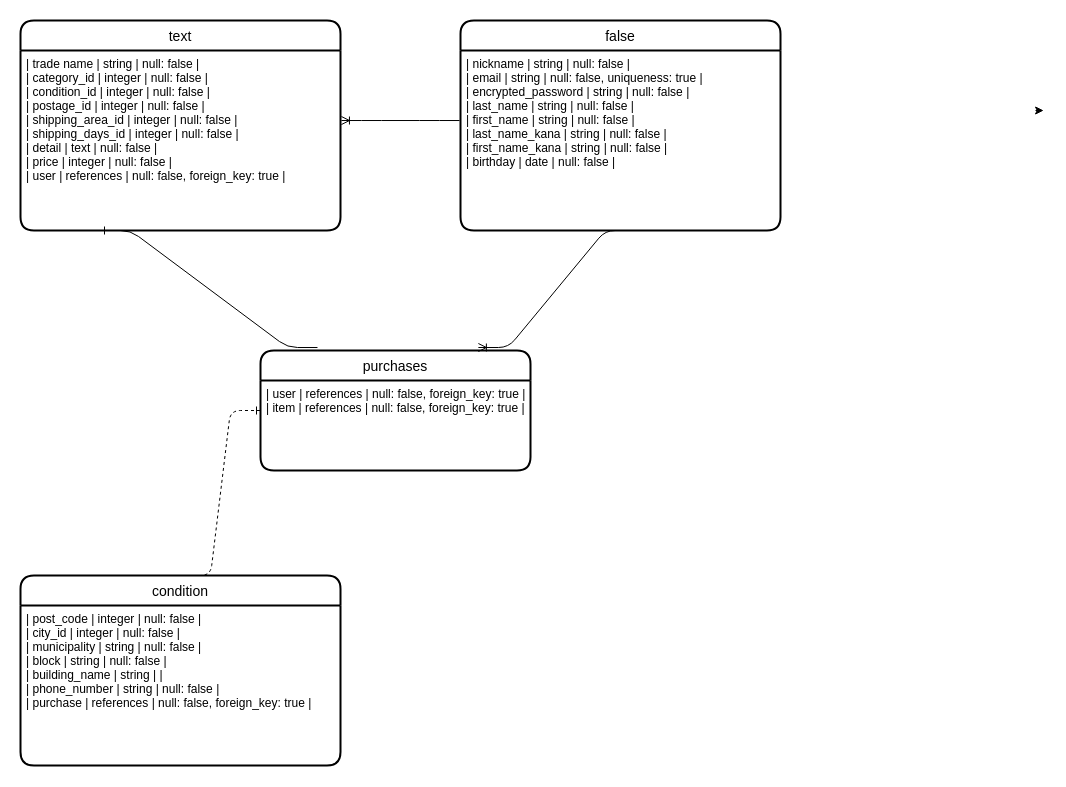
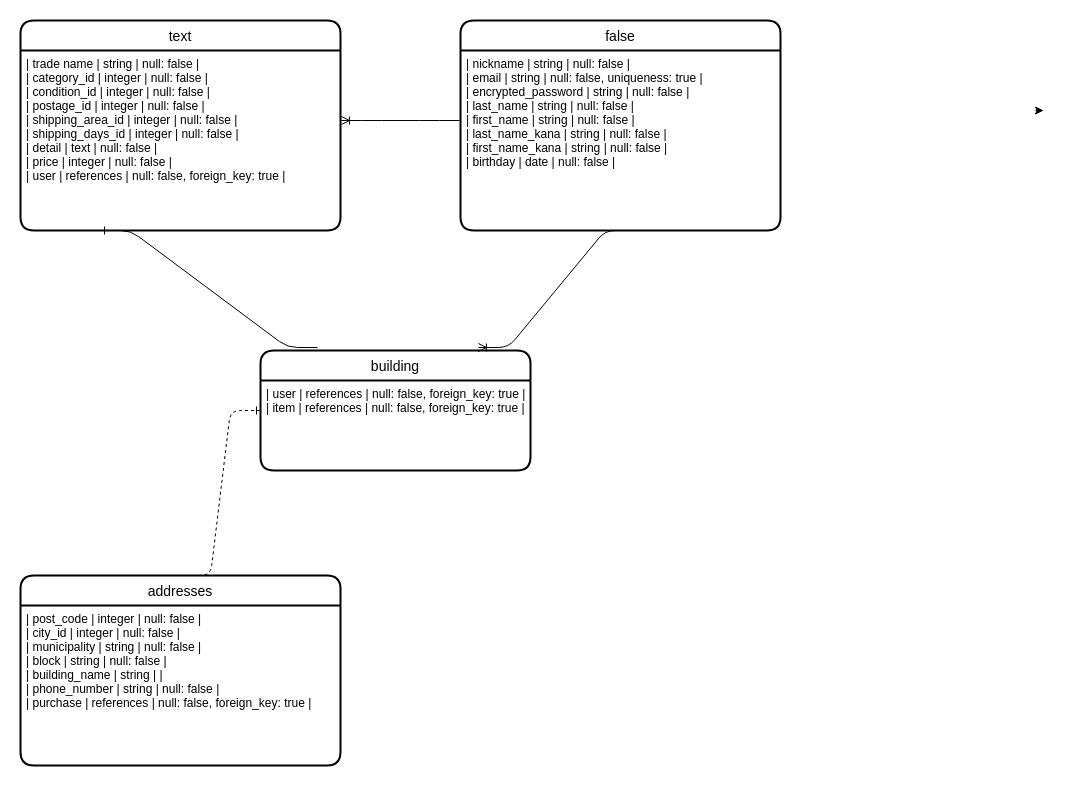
(395, 366) -> (395, 366)
(180, 591) -> (180, 591)
